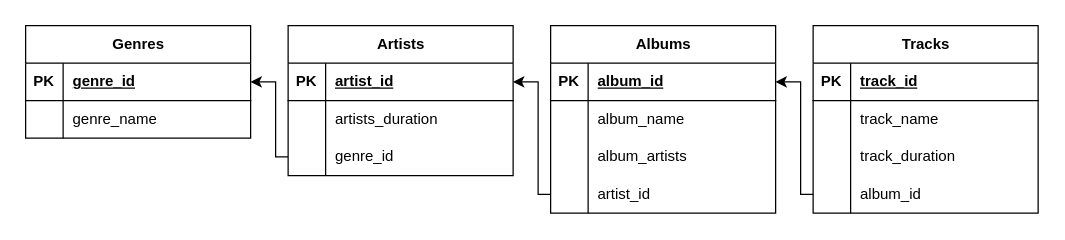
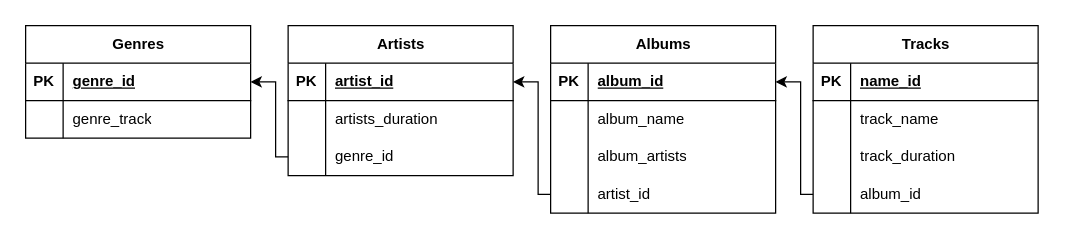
(892, 82) -> (888, 82)
(115, 119) -> (119, 119)
